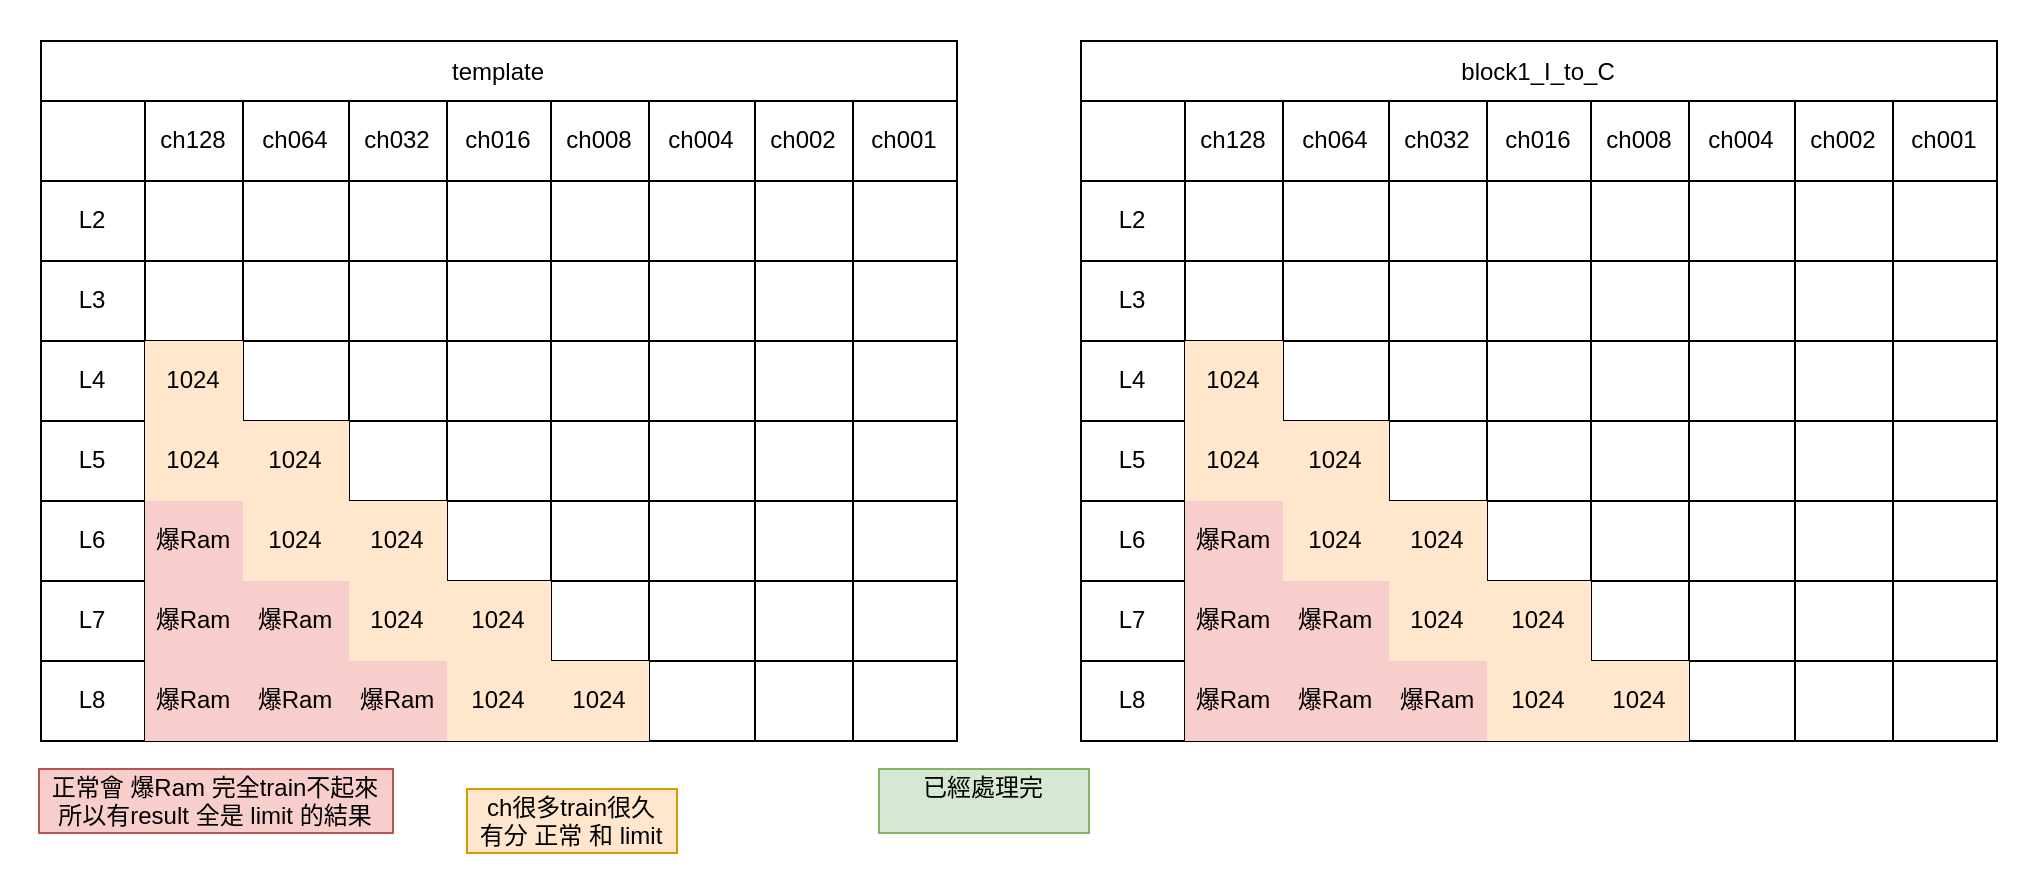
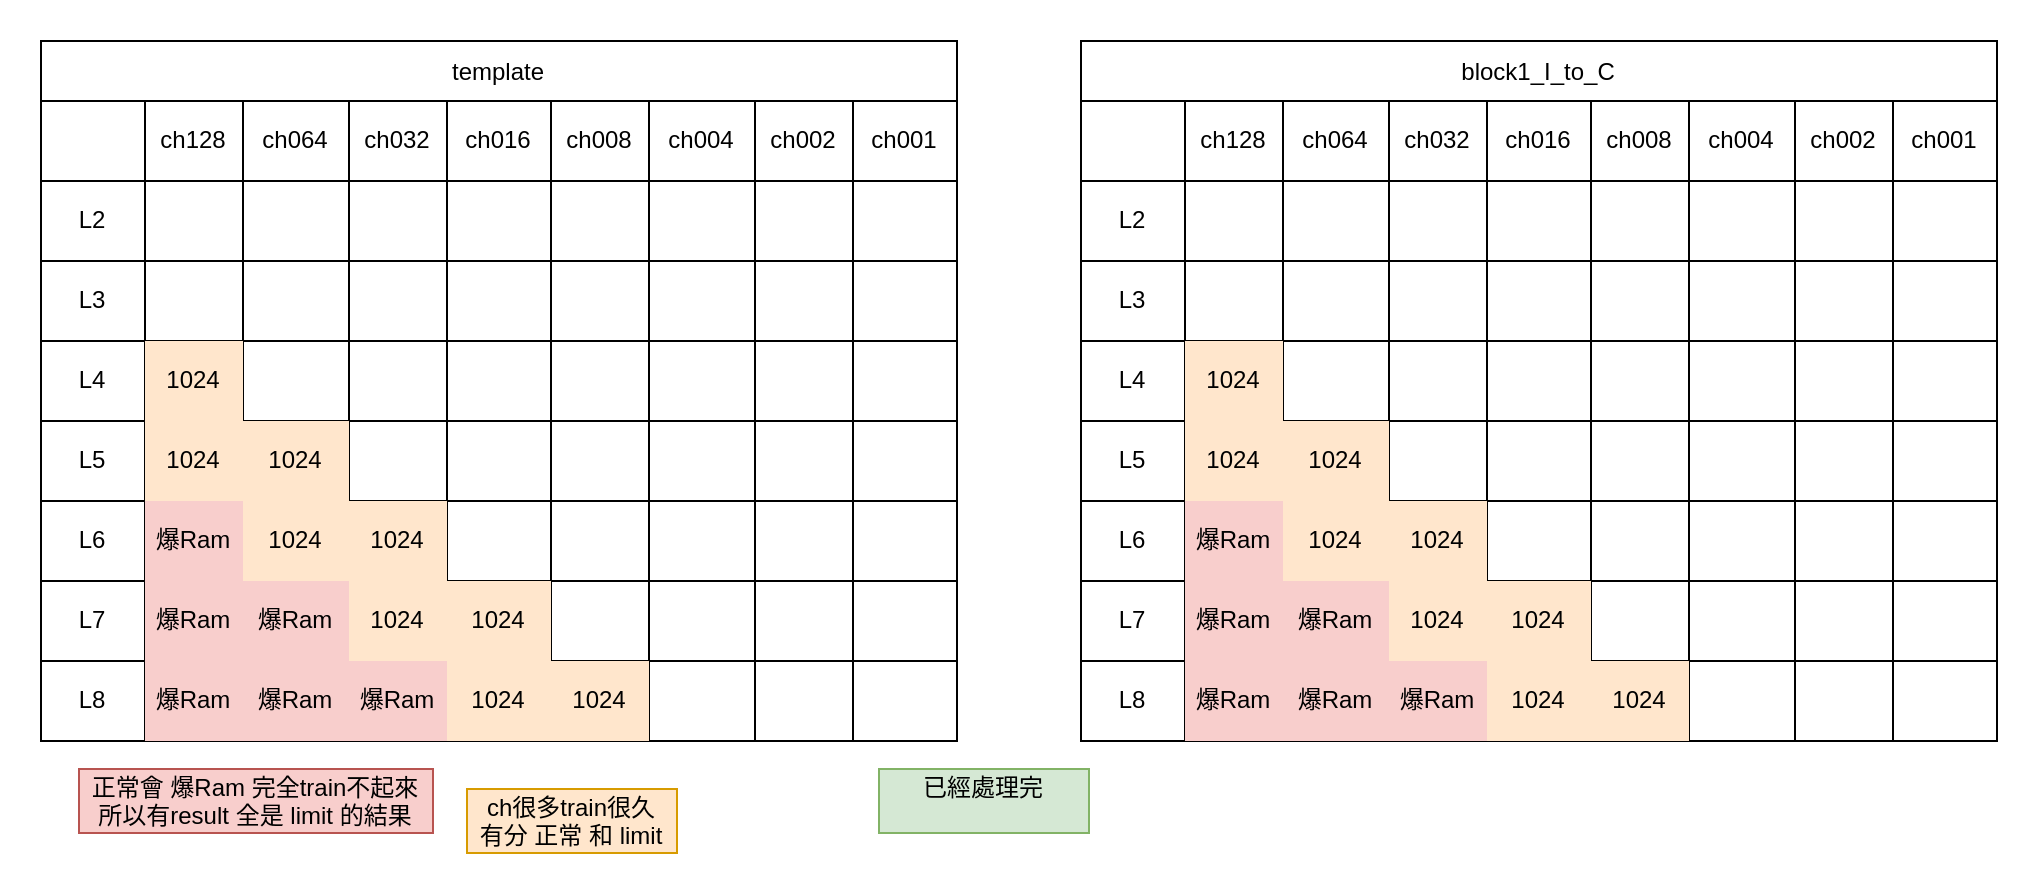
(216, 801) -> (256, 801)
